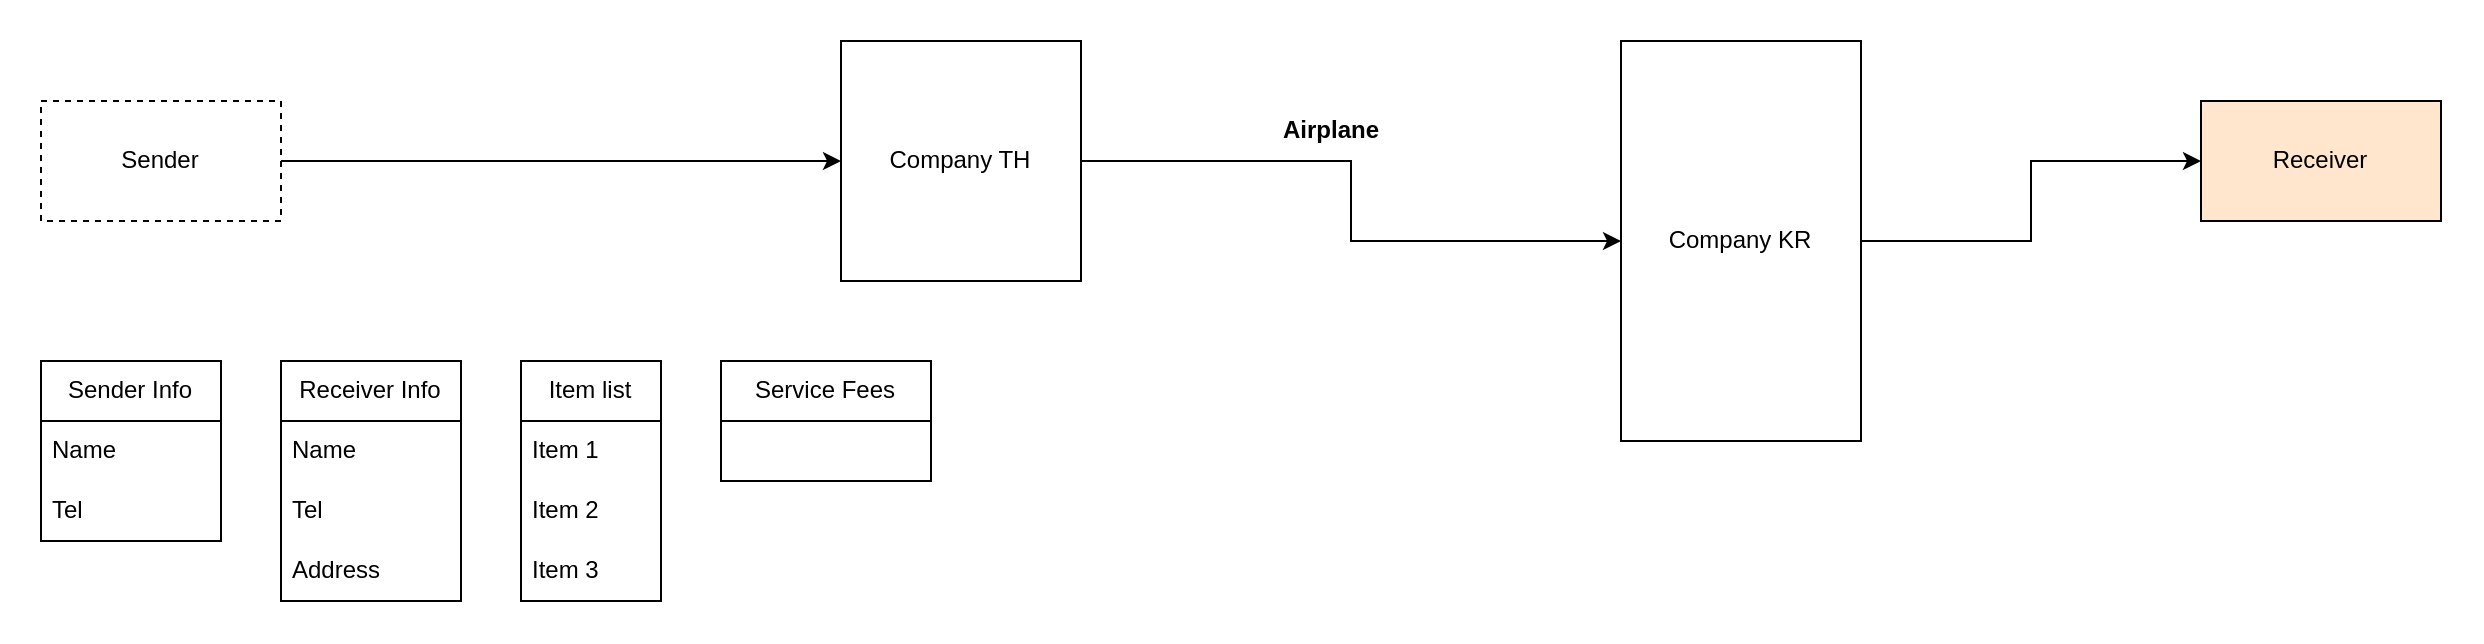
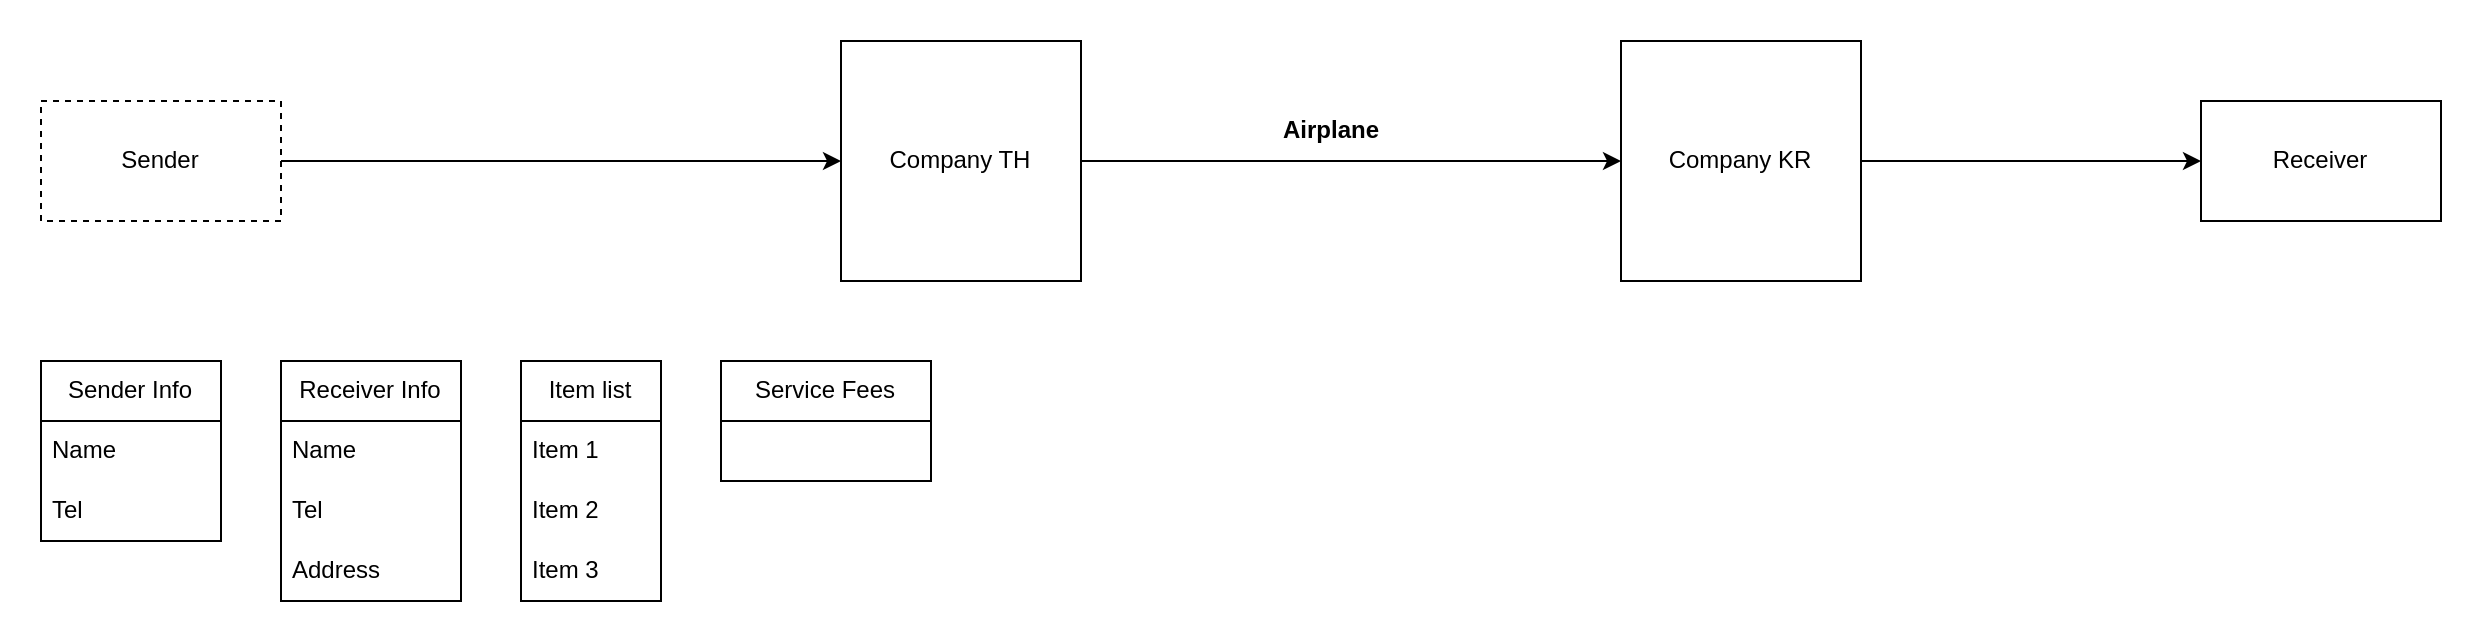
(2321, 161) -> (2321, 161)
(1741, 241) -> (1741, 161)
